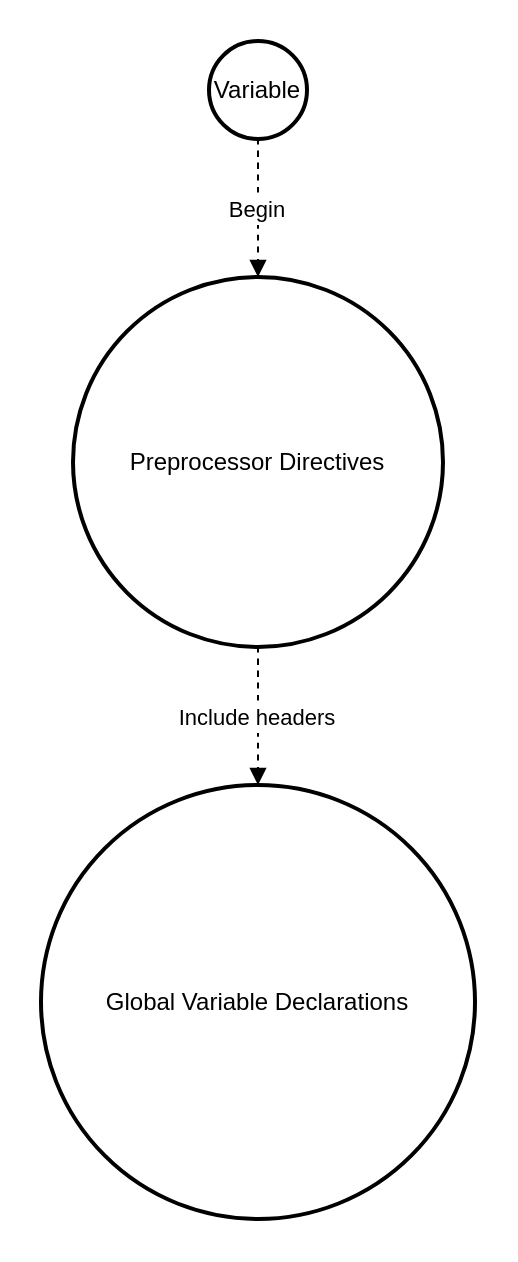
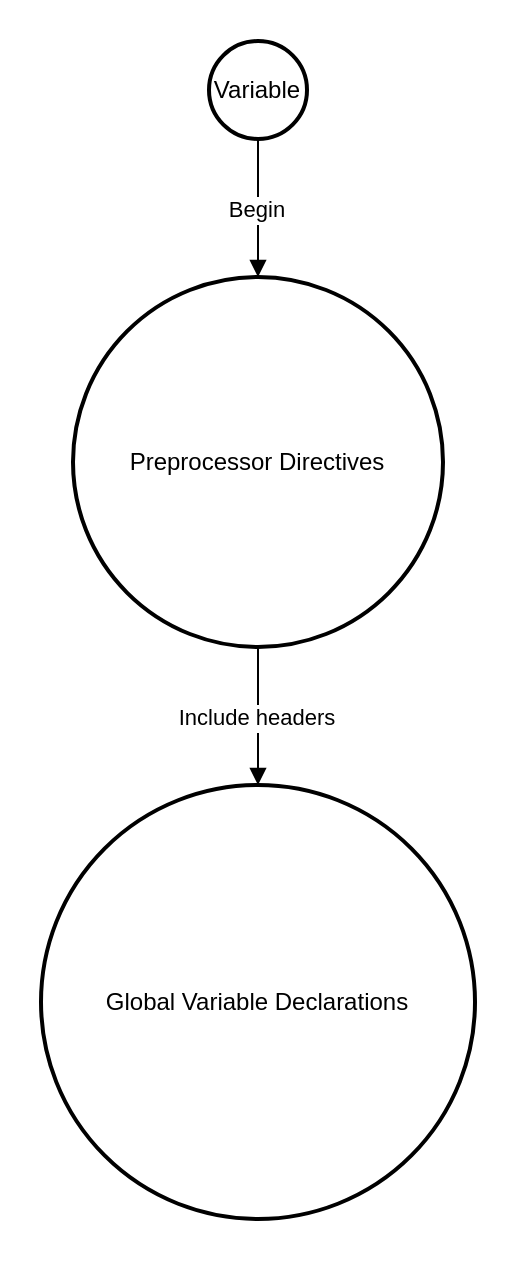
(258, 170) -> (258, 170)
(258, 678) -> (258, 678)
